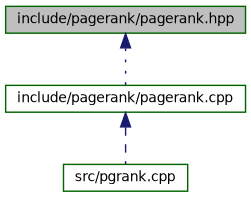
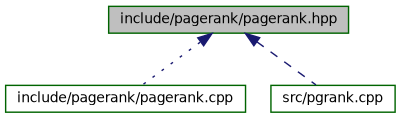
(126, 146) -> (286, 63)
